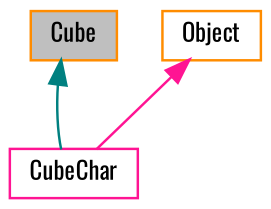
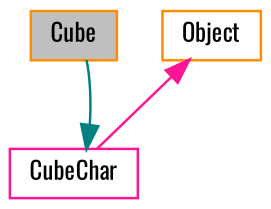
(58, 117) -> (90, 92)
